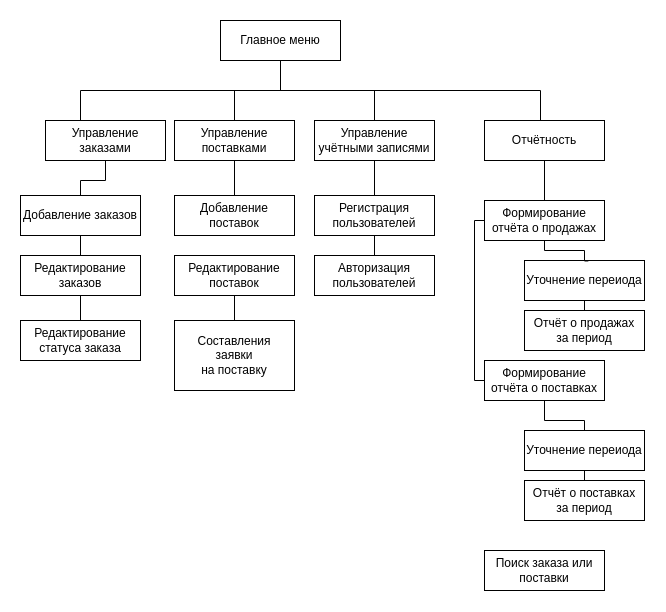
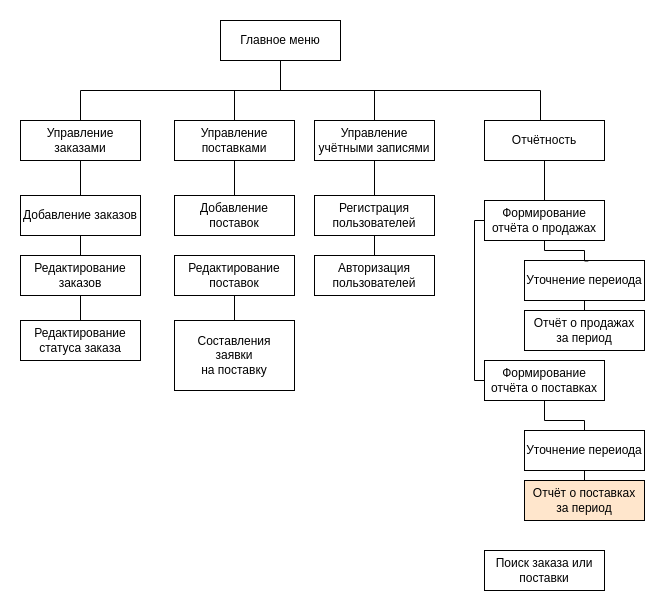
(106, 141) -> (81, 141)
(585, 501) -> (585, 501)
